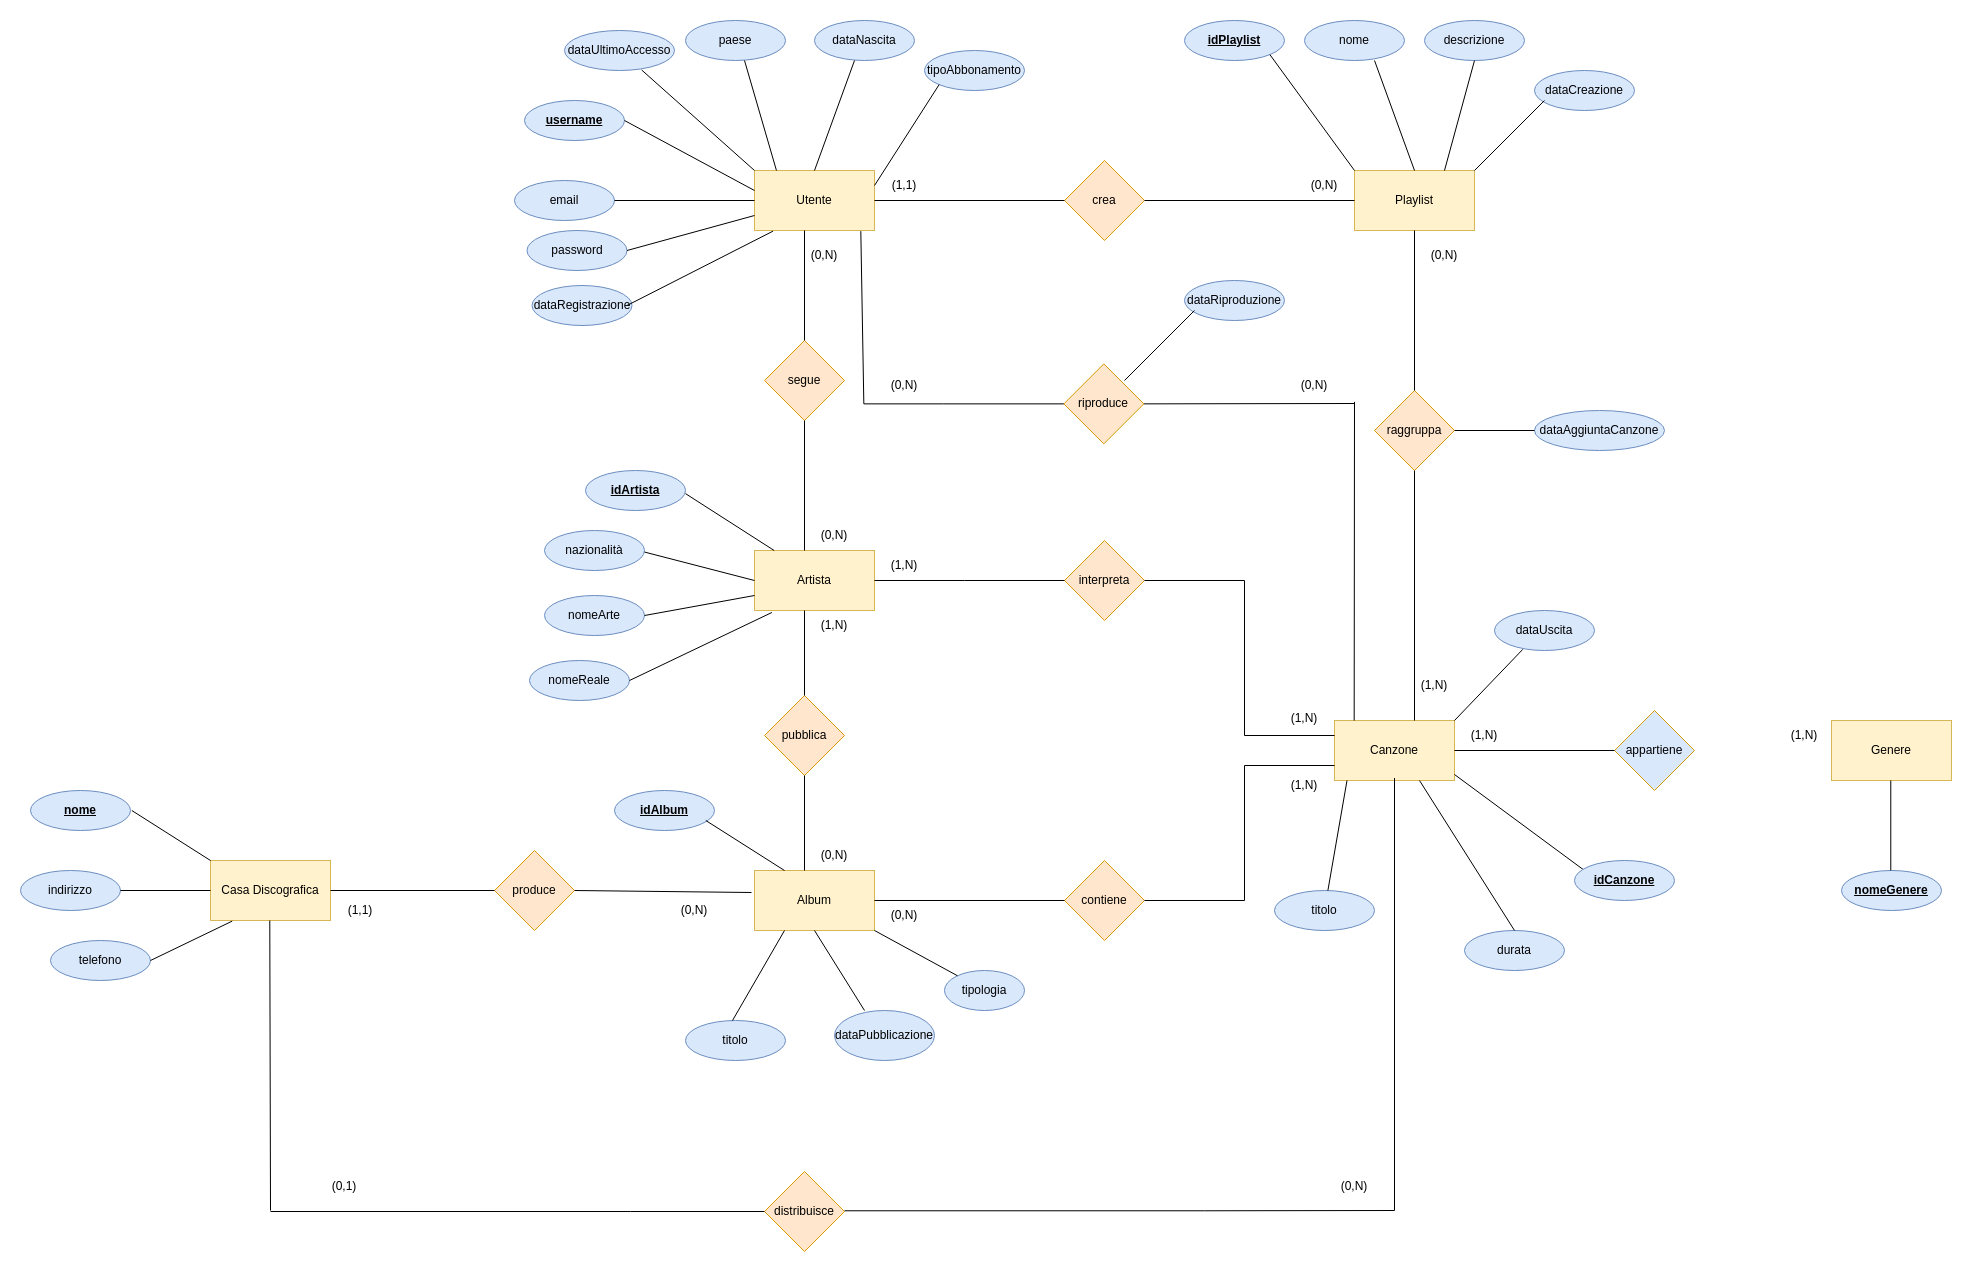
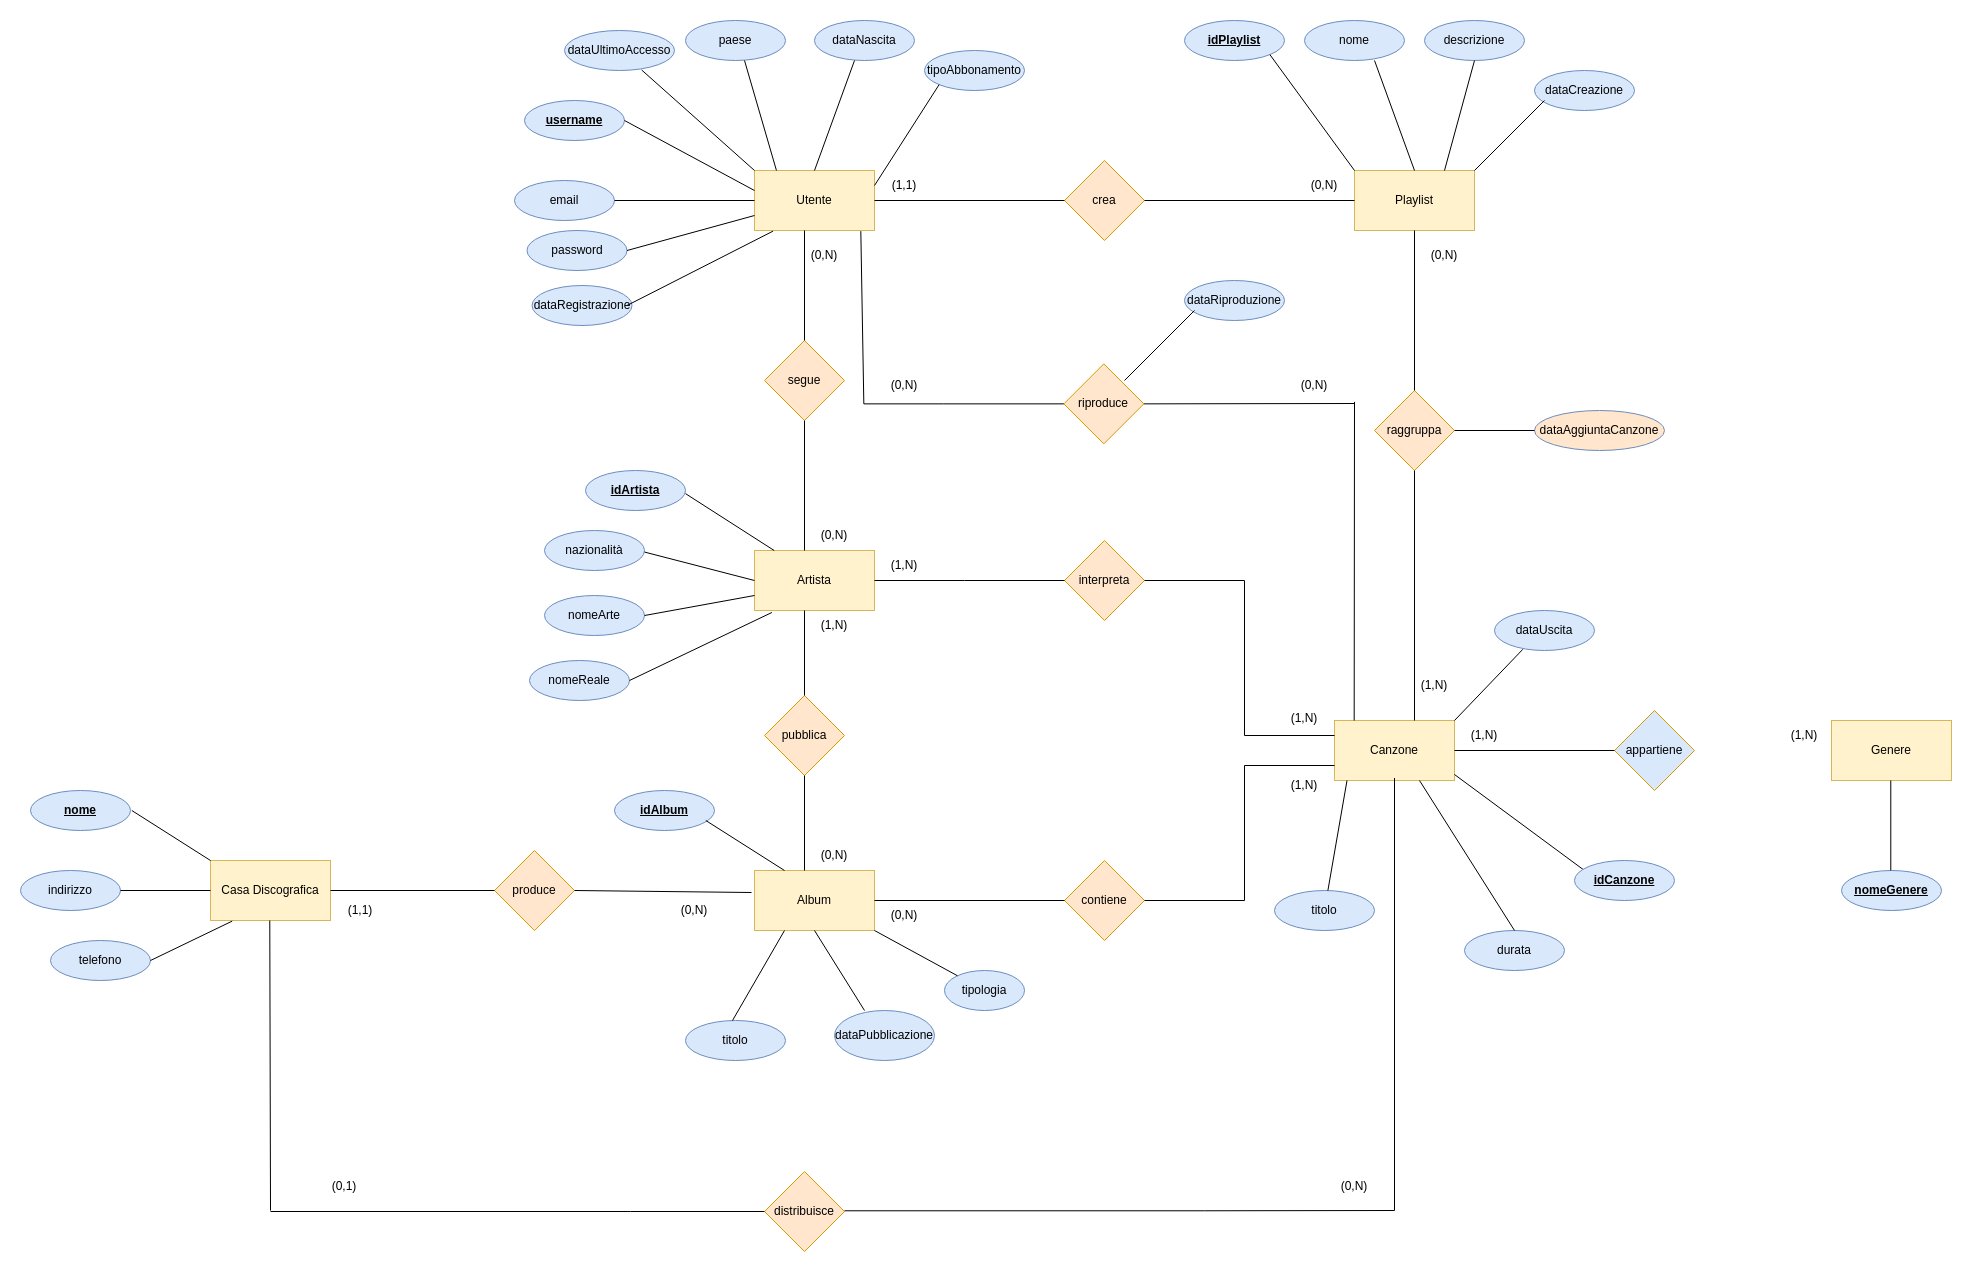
(1600, 431) -> (1600, 431)
